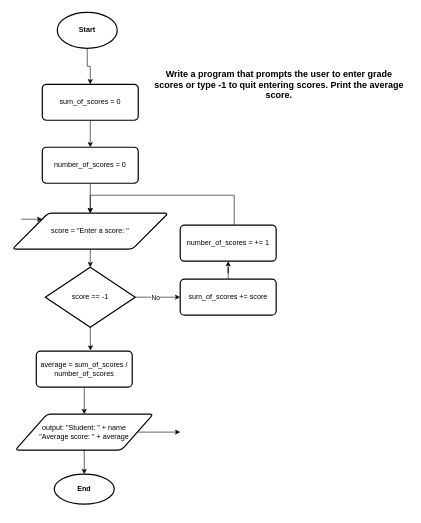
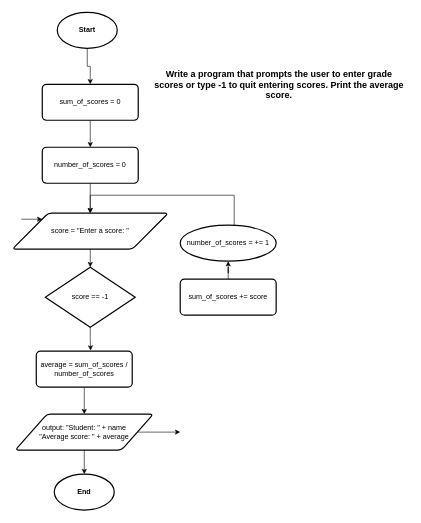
(228, 243) -> (228, 243)
(155, 297) -> none
(84, 489) -> (84, 492)
